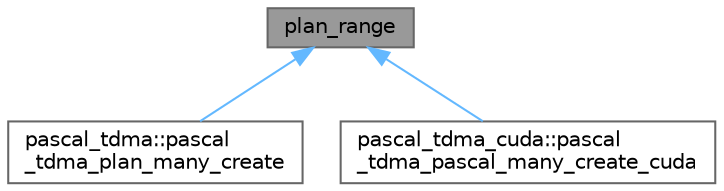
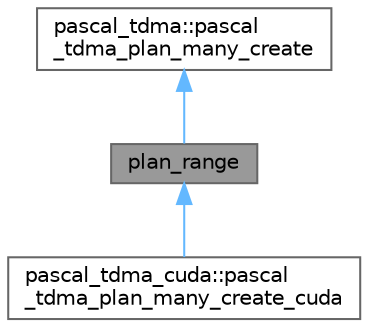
(248, 90) -> (184, 117)
(528, 152) -> (184, 288)
